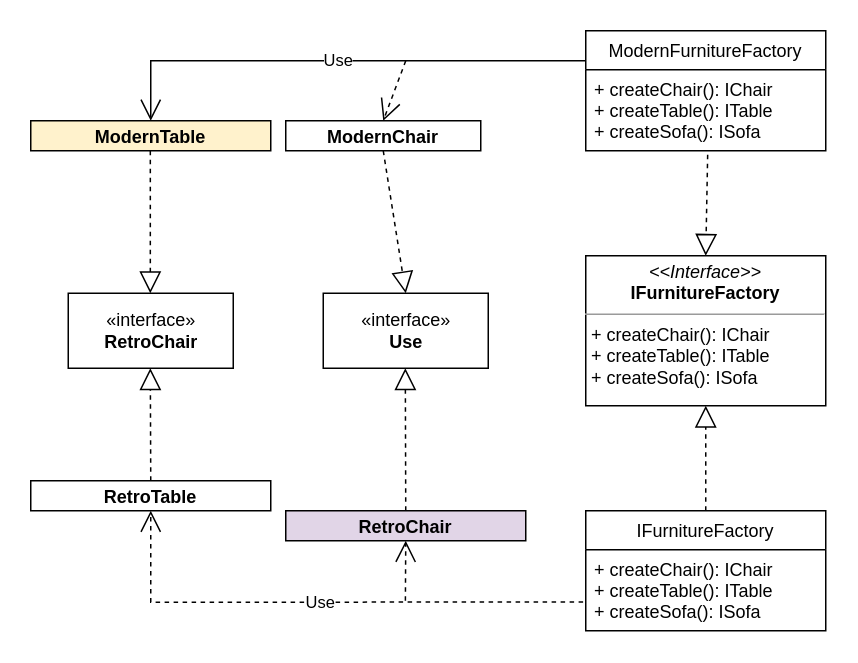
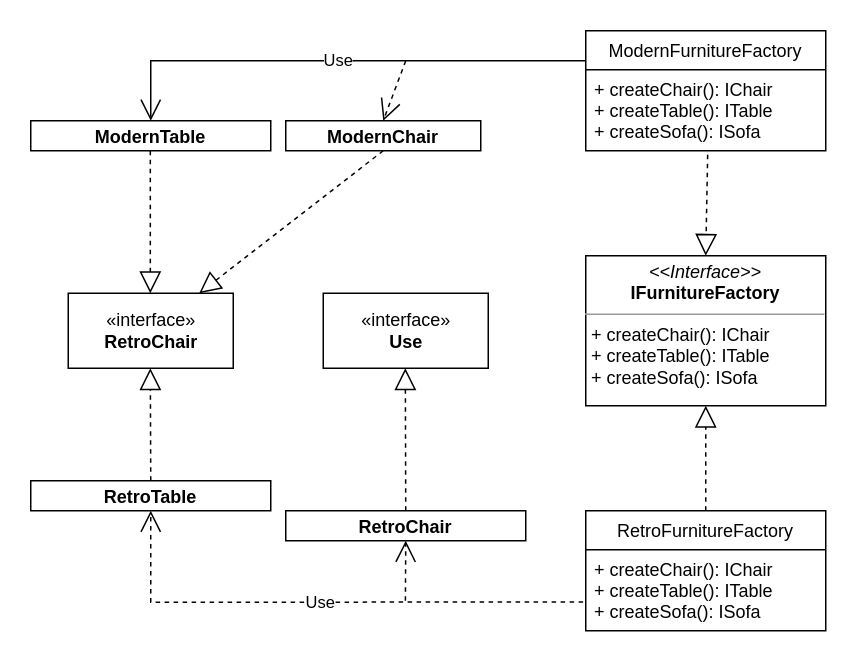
(151, 136) -> (151, 136)
(393, 211) -> (300, 215)
(406, 526) -> (406, 526)
(705, 531) -> (705, 531)
